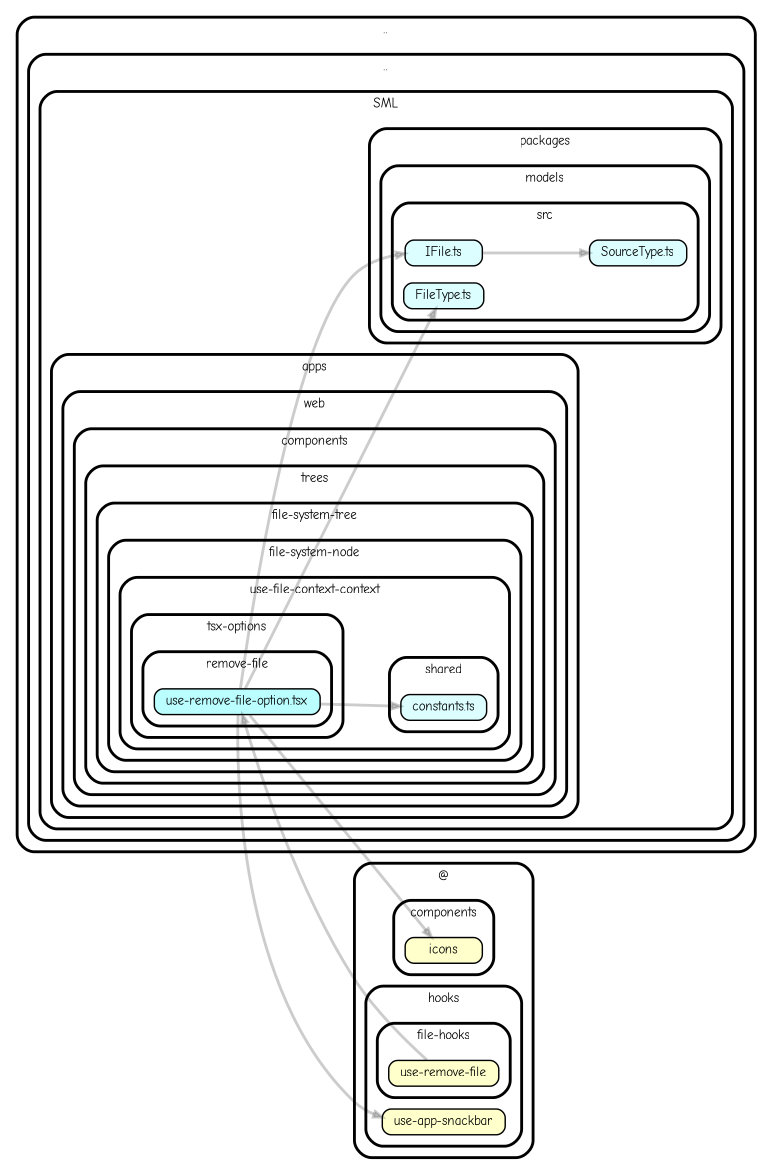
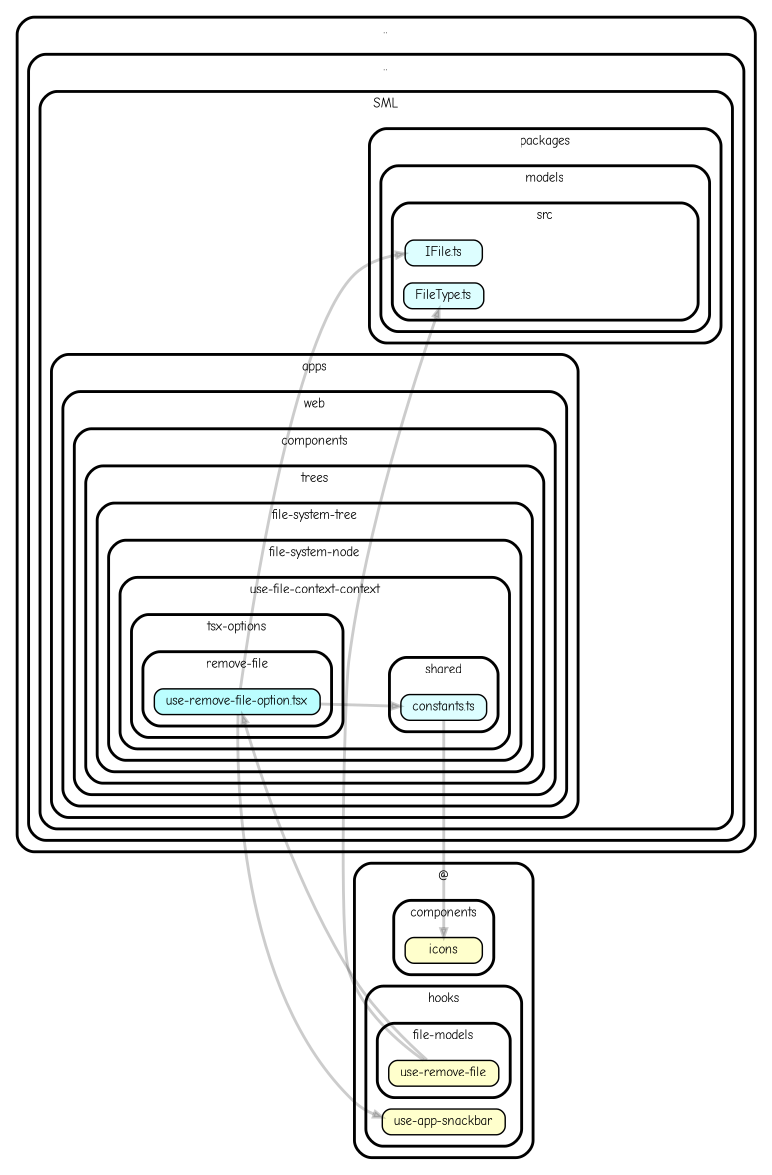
(638, 253) -> none
(334, 512) -> (352, 639)
(382, 876) -> (444, 876)
(444, 1036) -> (444, 1036)
